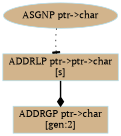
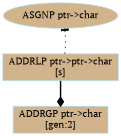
(56, 39) -> (65, 43)
